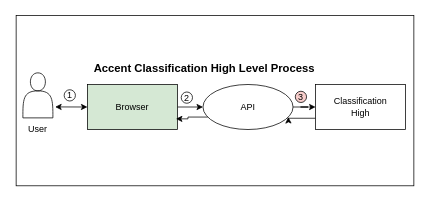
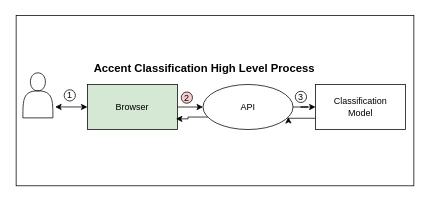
(301, 97) -> (301, 97)
(187, 98) -> (187, 98)
(360, 107) -> (360, 107)
(38, 129) -> none
